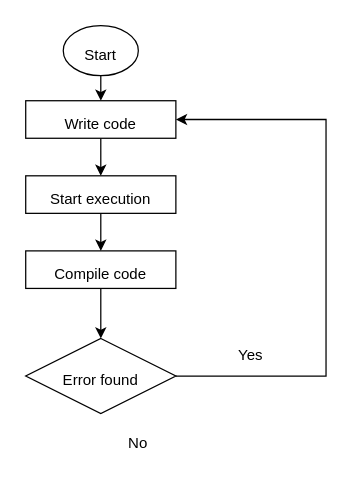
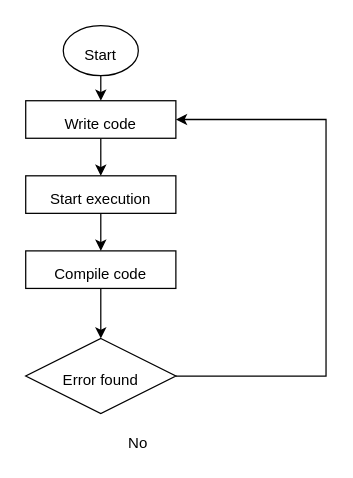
(251, 351) -> none
